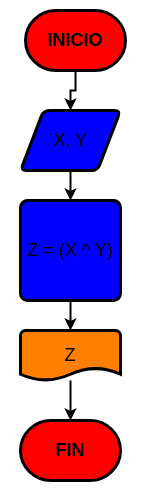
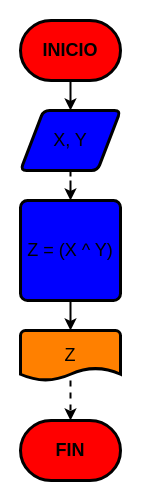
(76, 41) -> (71, 51)
(71, 178) -> (71, 178)
(71, 393) -> (71, 393)
